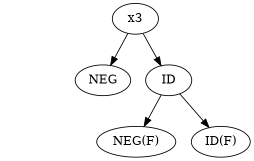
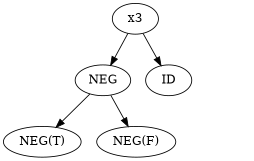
(155, 107) -> (117, 107)
none -> (42, 142)
(221, 142) -> none
